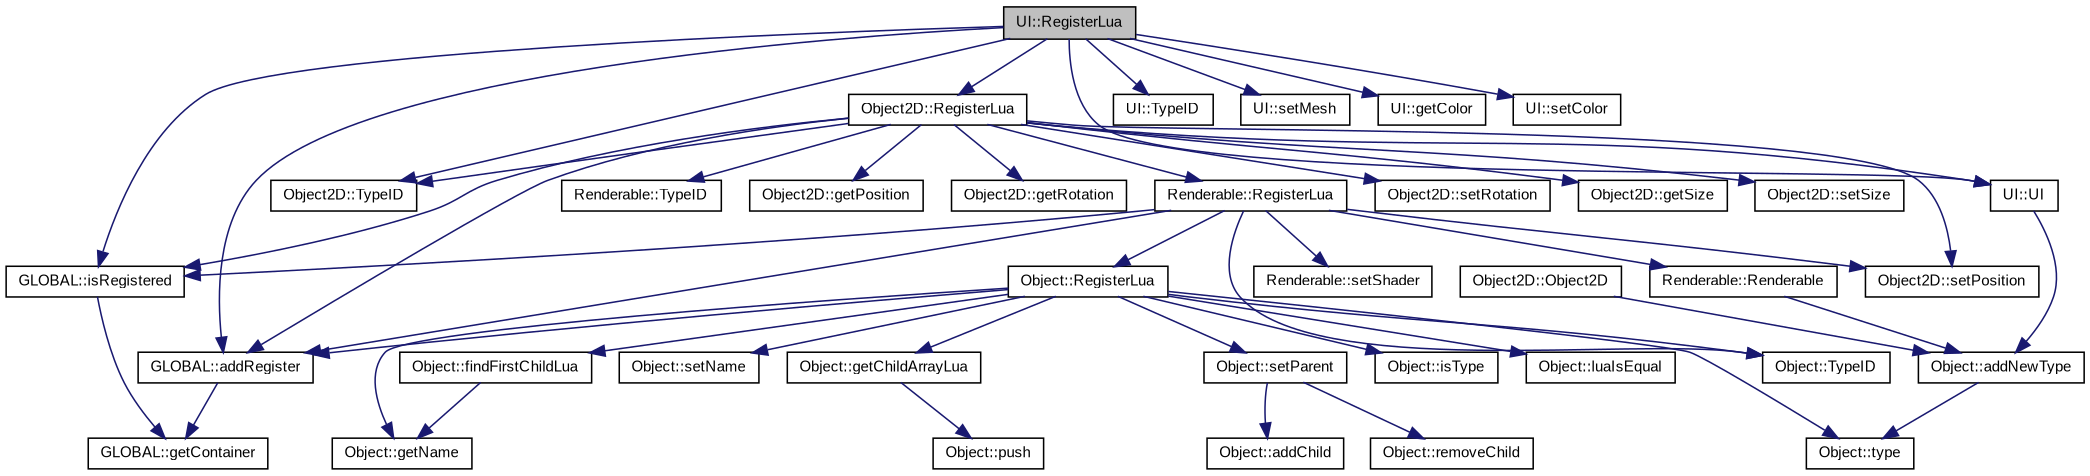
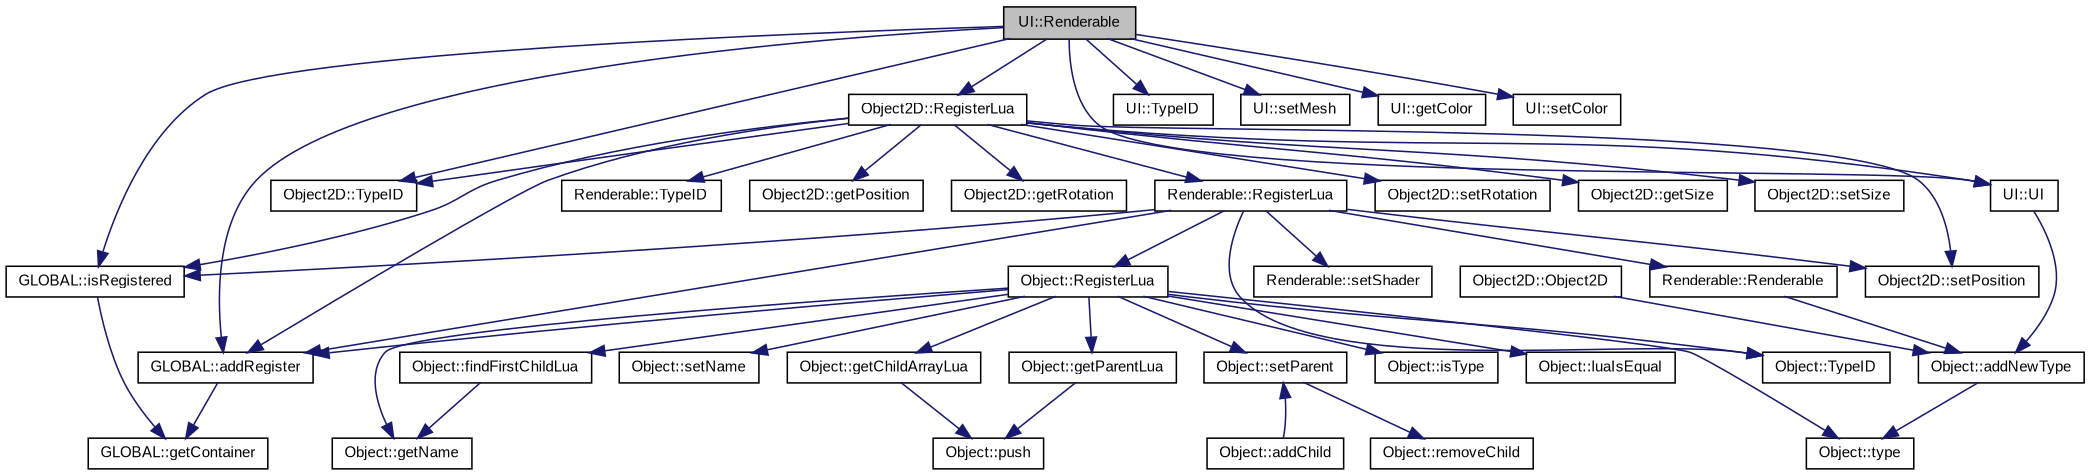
(1070, 23) -> (1070, 23)
none -> (1093, 368)
(1265, 403) -> (1286, 418)
